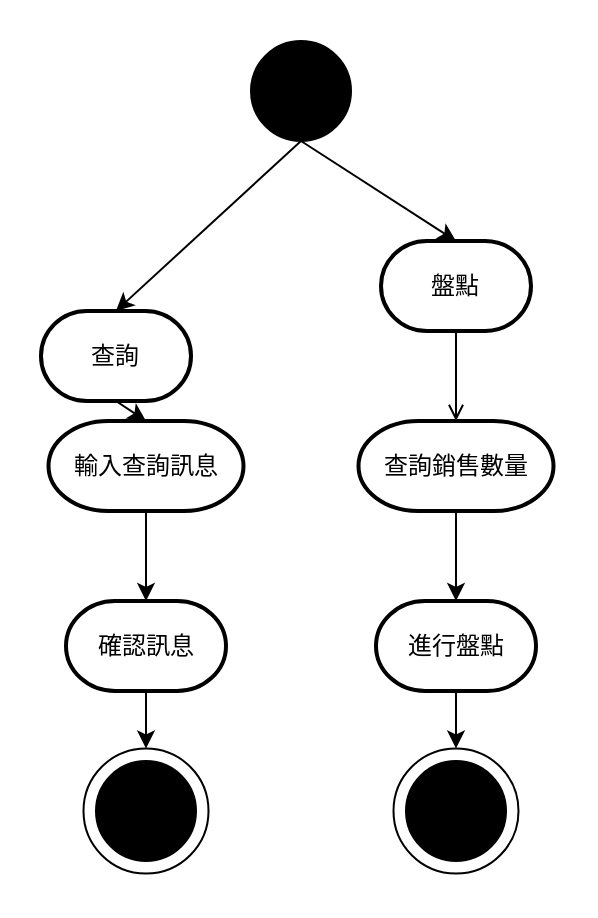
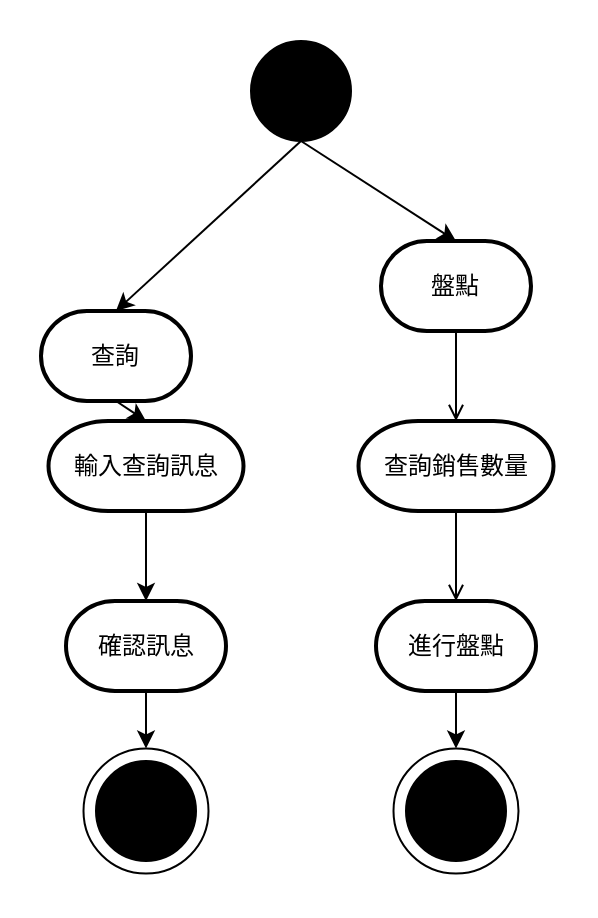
(456, 586) -> (456, 588)
